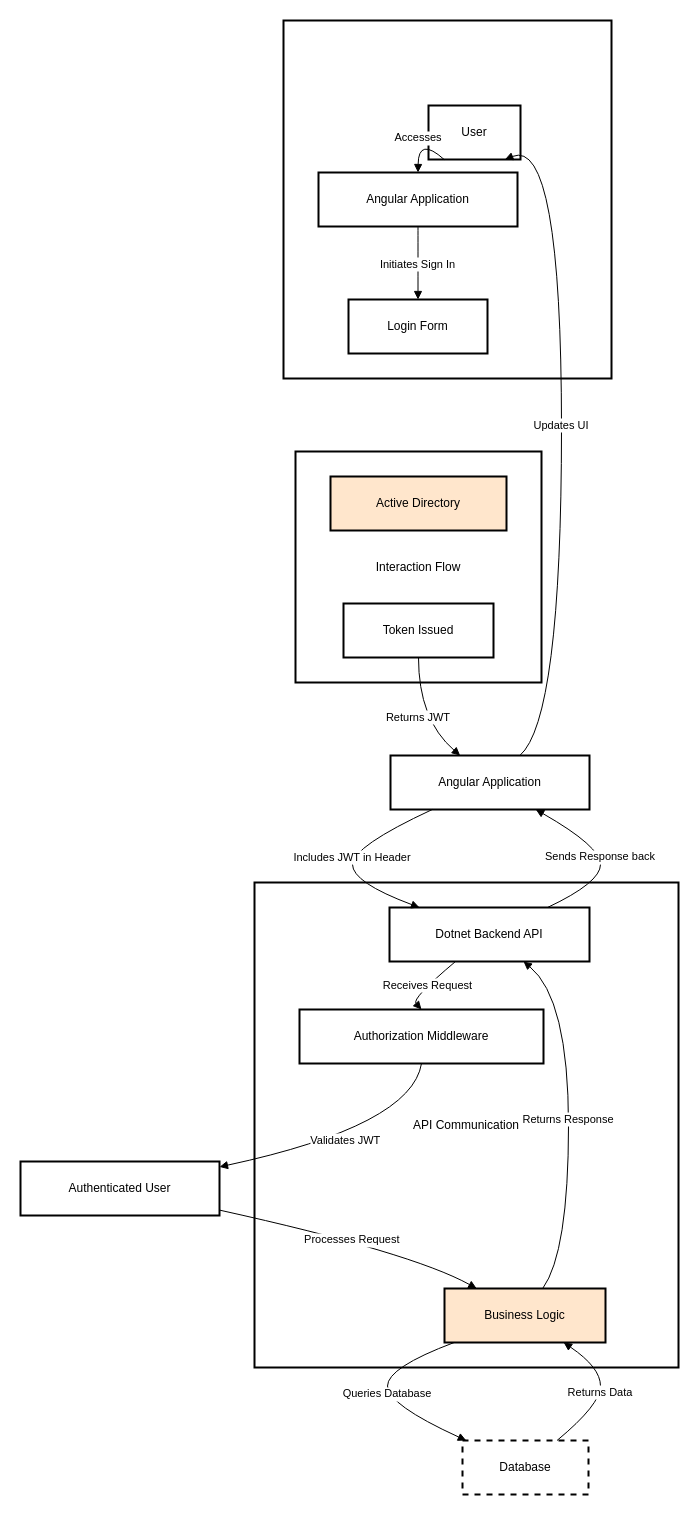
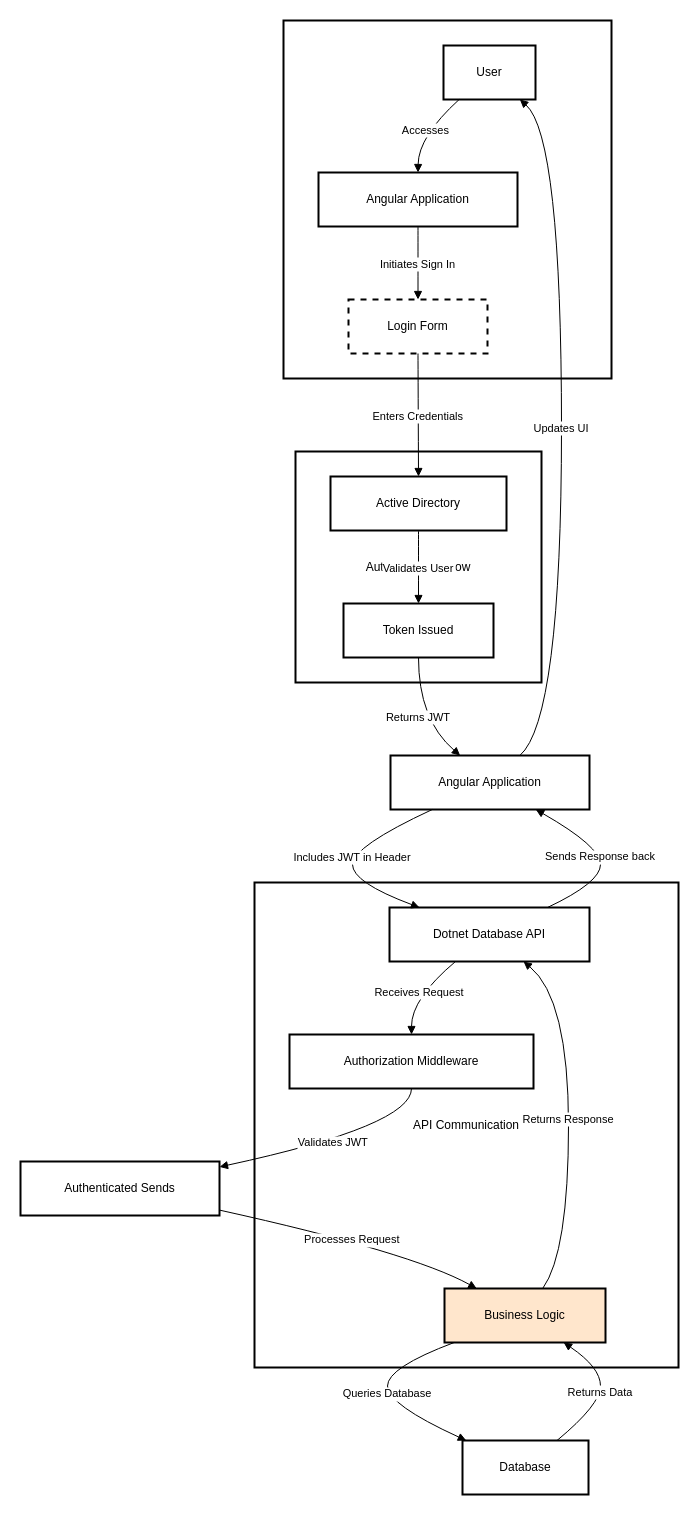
(475, 133) -> (490, 73)
(418, 327) -> (418, 327)
none -> (418, 412)
(419, 504) -> (419, 504)
none -> (419, 563)
(419, 568) -> (419, 568)
(490, 935) -> (490, 935)
(422, 1037) -> (412, 1062)
(120, 1189) -> (120, 1189)
(526, 1468) -> (526, 1468)
